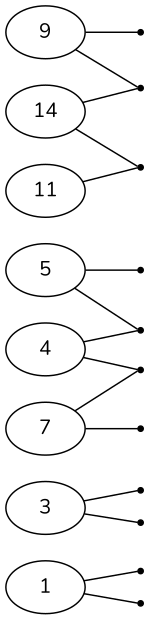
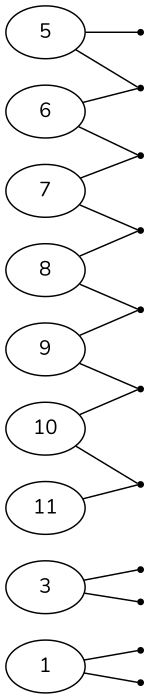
(46, 112) -> (46, 429)
none -> (46, 270)
(46, 349) -> (46, 112)
